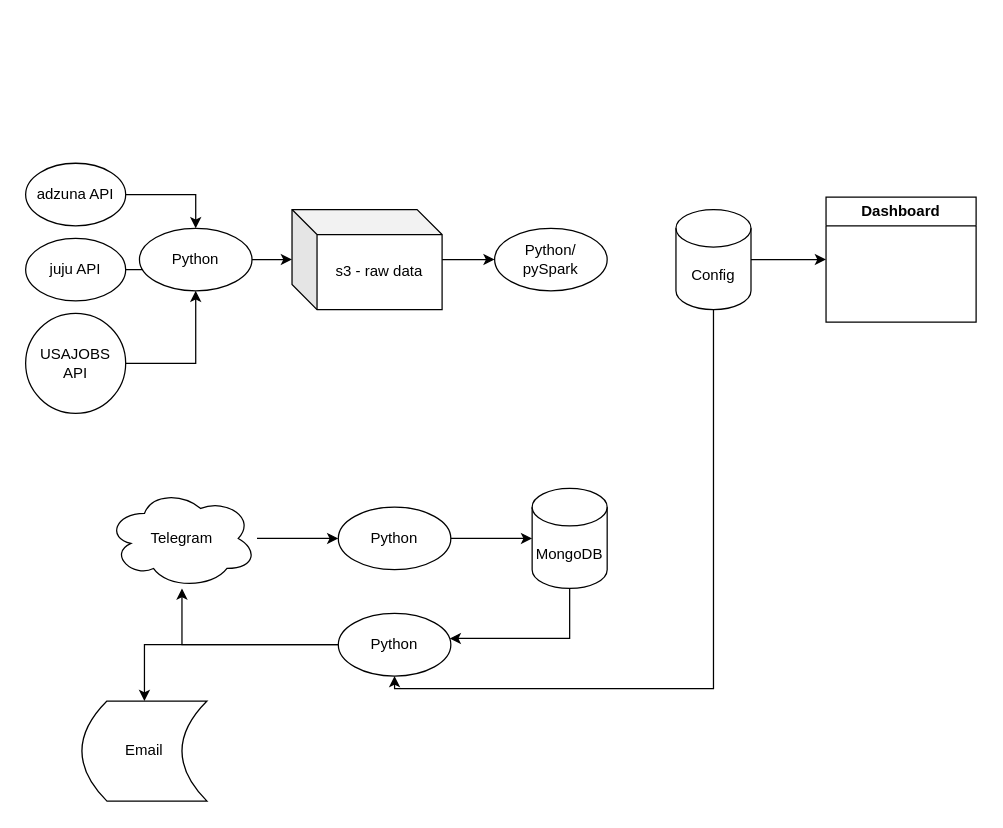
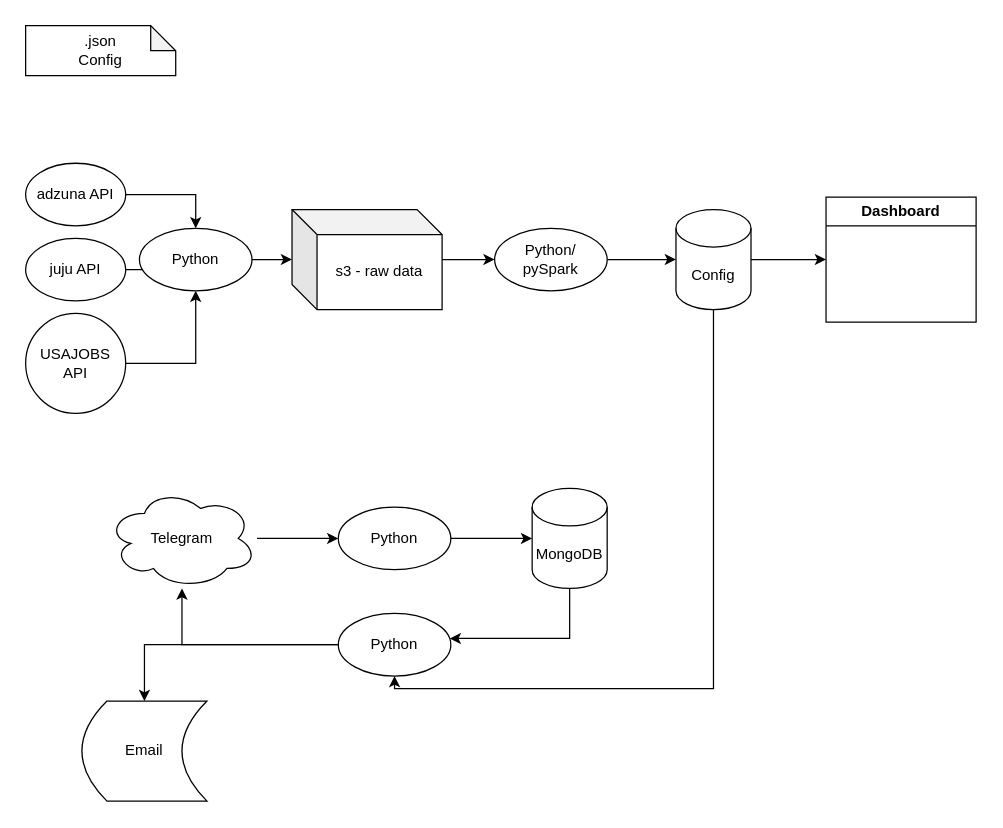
none -> (101, 51)
none -> (637, 259)
